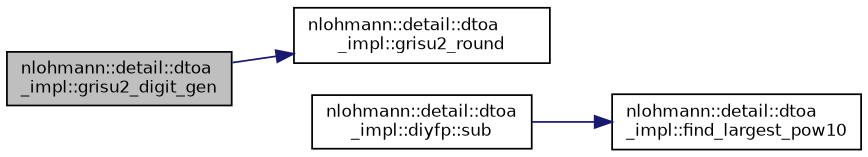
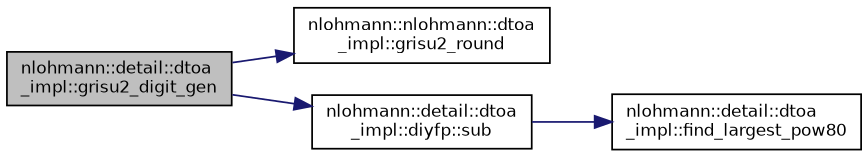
(422, 35) -> (422, 35)
none -> (263, 99)
(737, 122) -> (737, 122)
